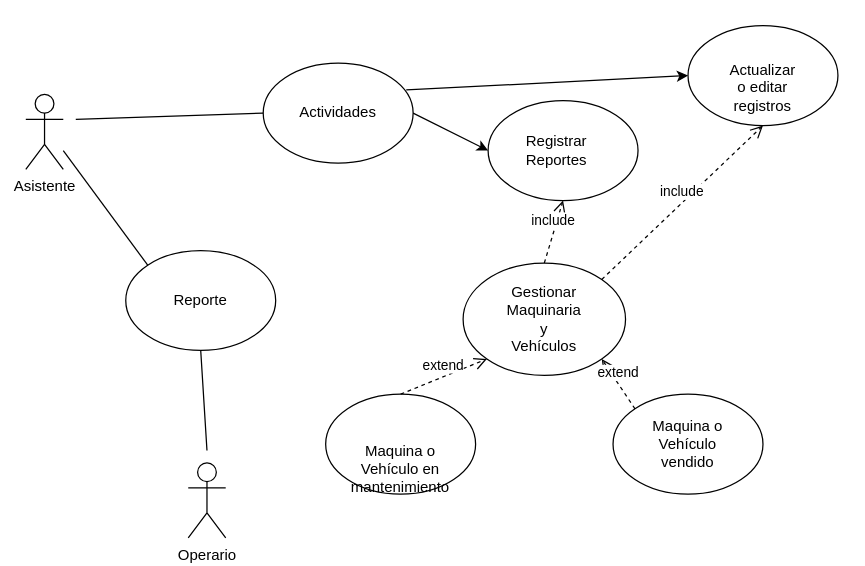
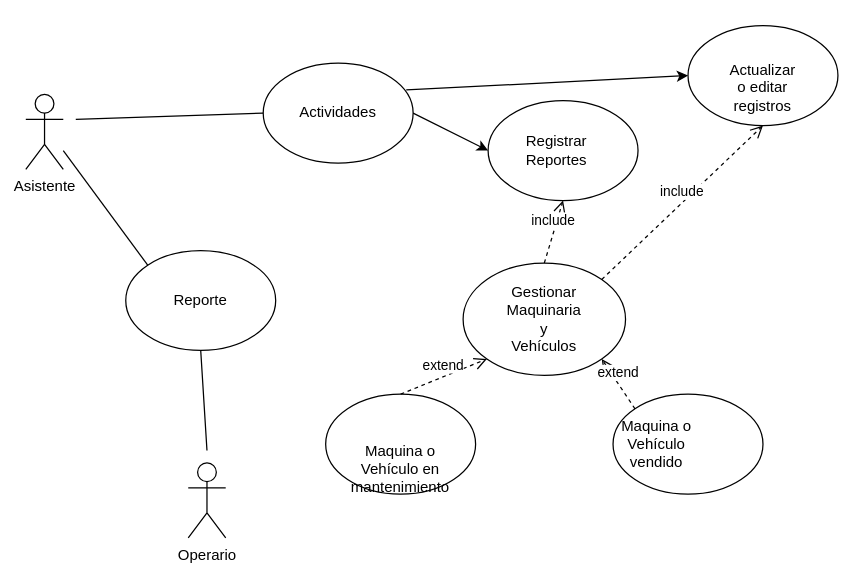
(688, 444) -> (657, 444)
